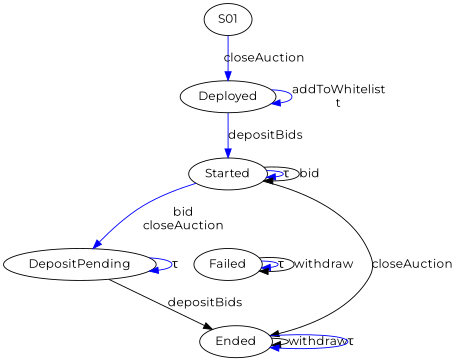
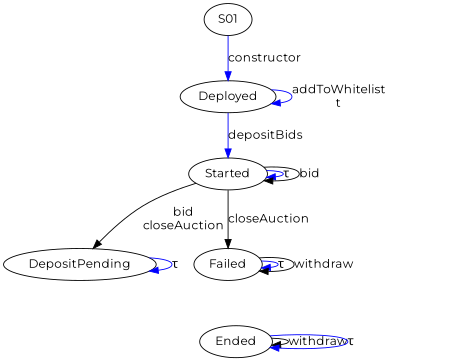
(264, 58) -> (264, 58)
(143, 206) -> (143, 206)
(370, 254) -> (228, 215)
(157, 302) -> none
